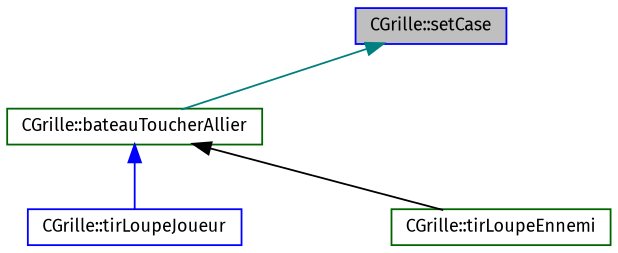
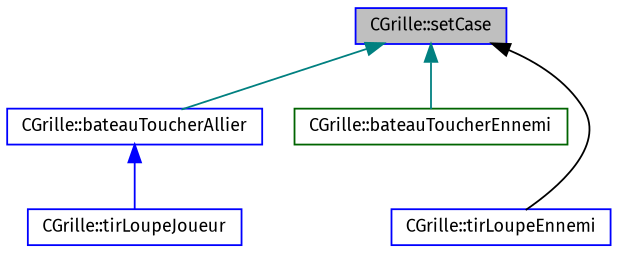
(135, 127) -> (135, 127)
none -> (431, 127)
(327, 179) -> (589, 123)
(501, 227) -> (501, 227)
